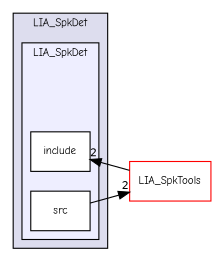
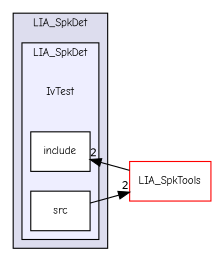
none -> (60, 92)
